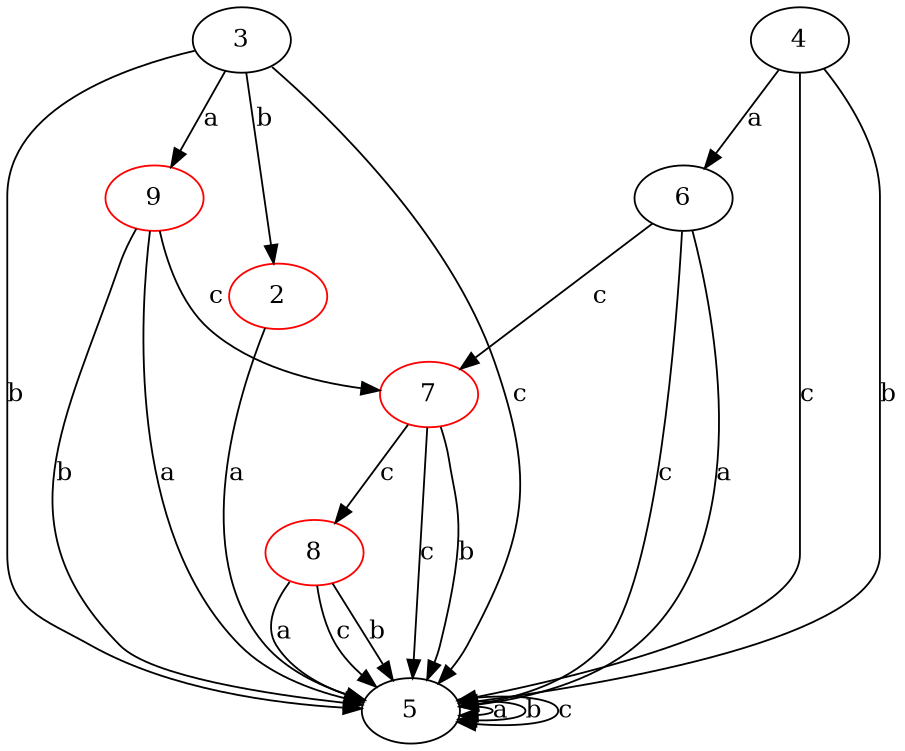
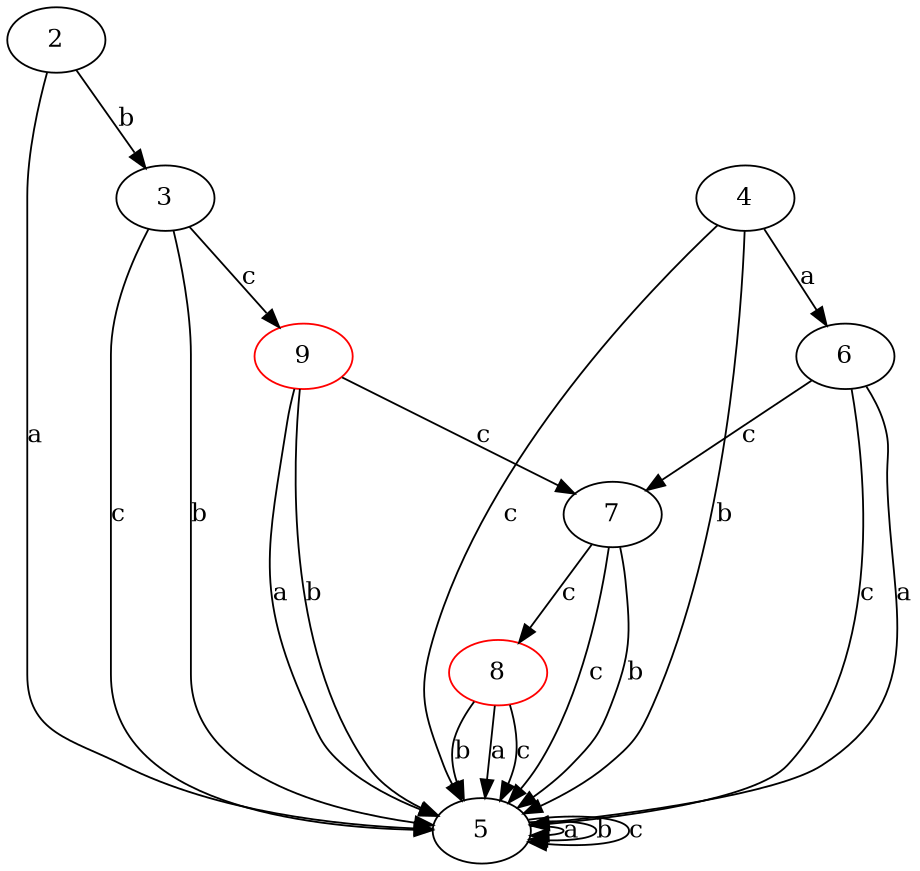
(212, 119) -> (249, 277)
(259, 159) -> (105, 111)
(278, 296) -> (56, 40)
(429, 395) -> (613, 515)
